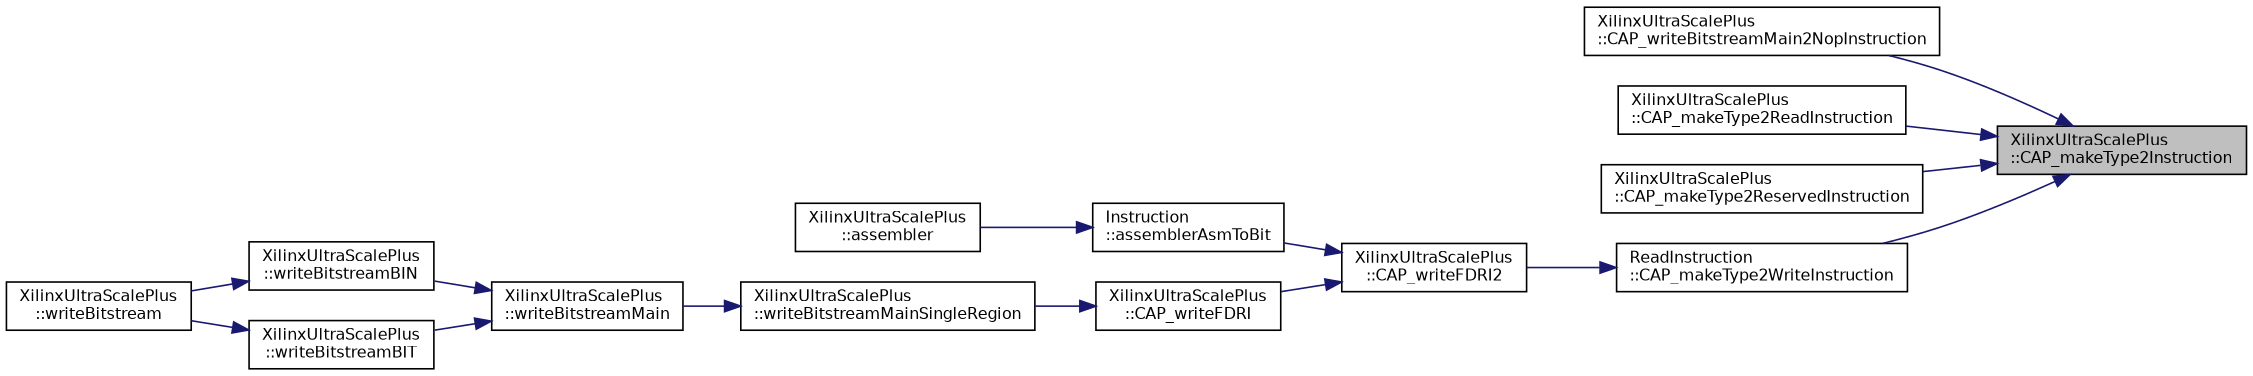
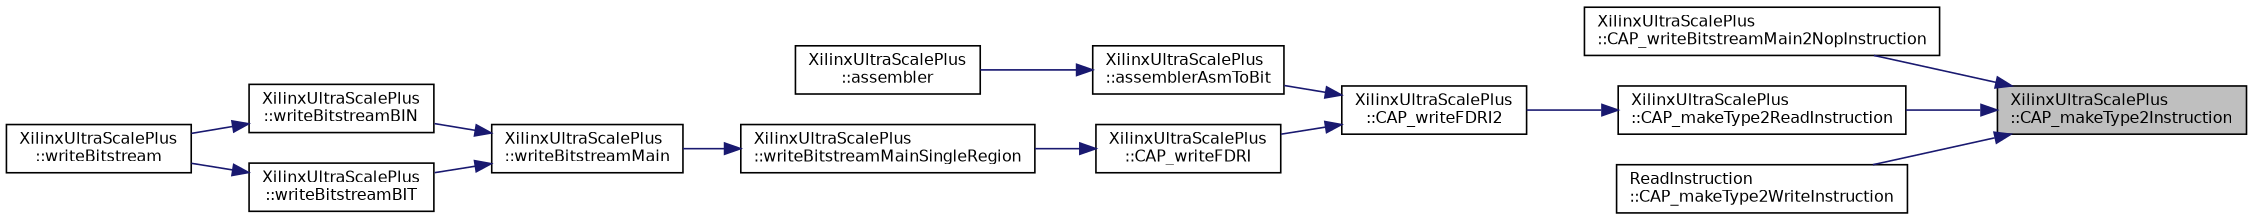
(1762, 189) -> none
(1188, 227) -> (1188, 70)
(1563, 268) -> (1564, 110)
